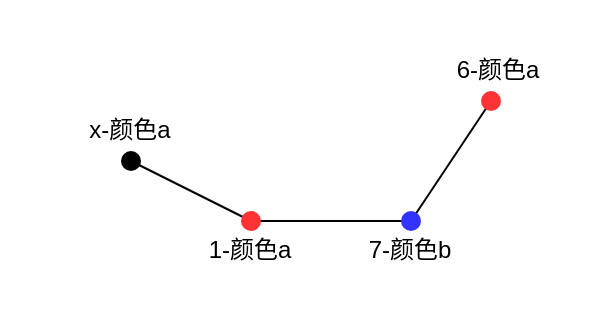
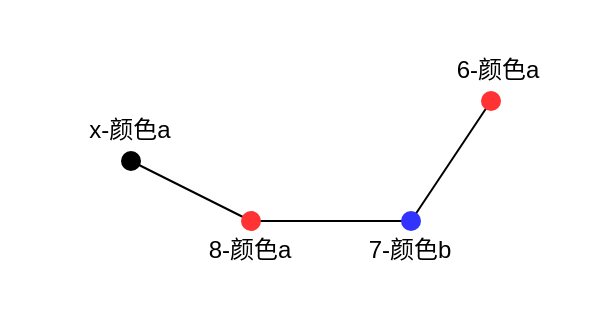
(251, 251) -> (251, 251)
